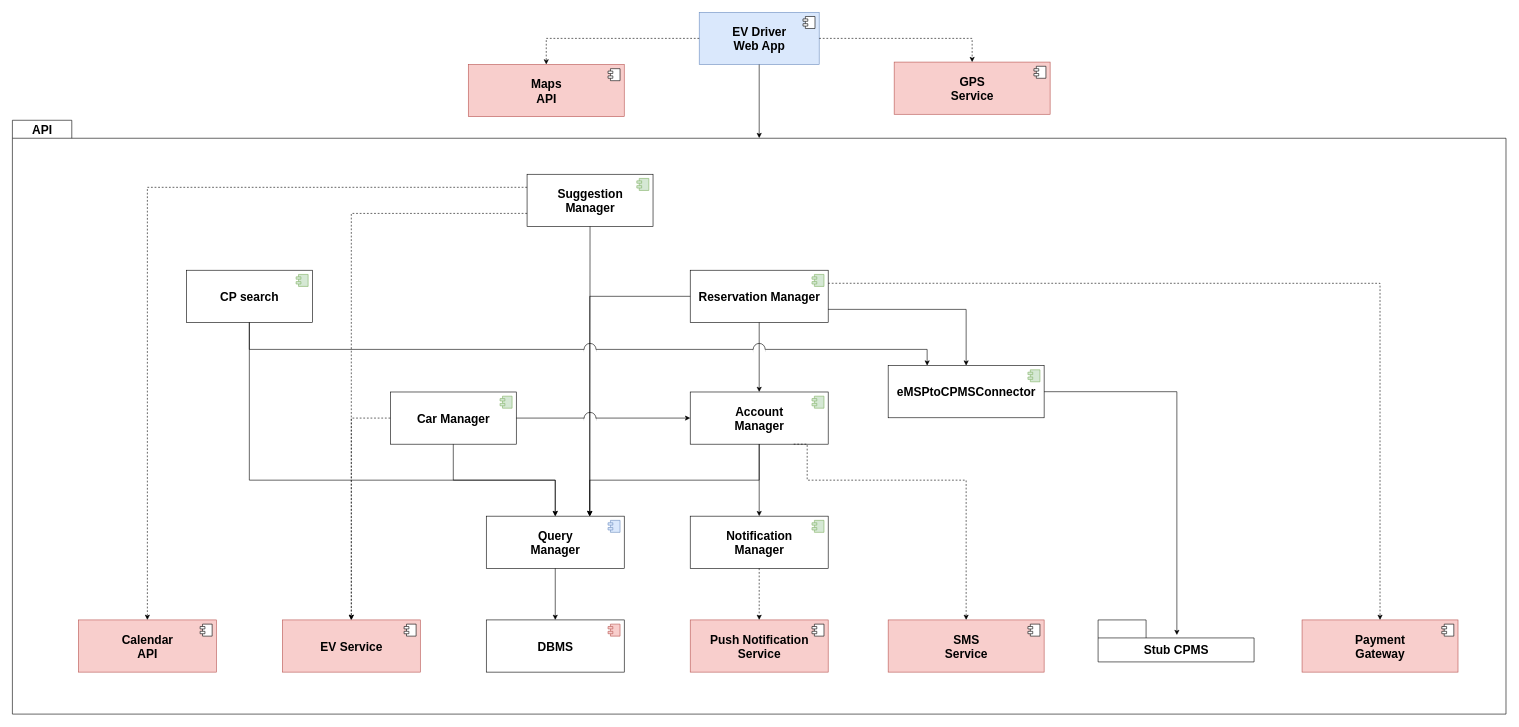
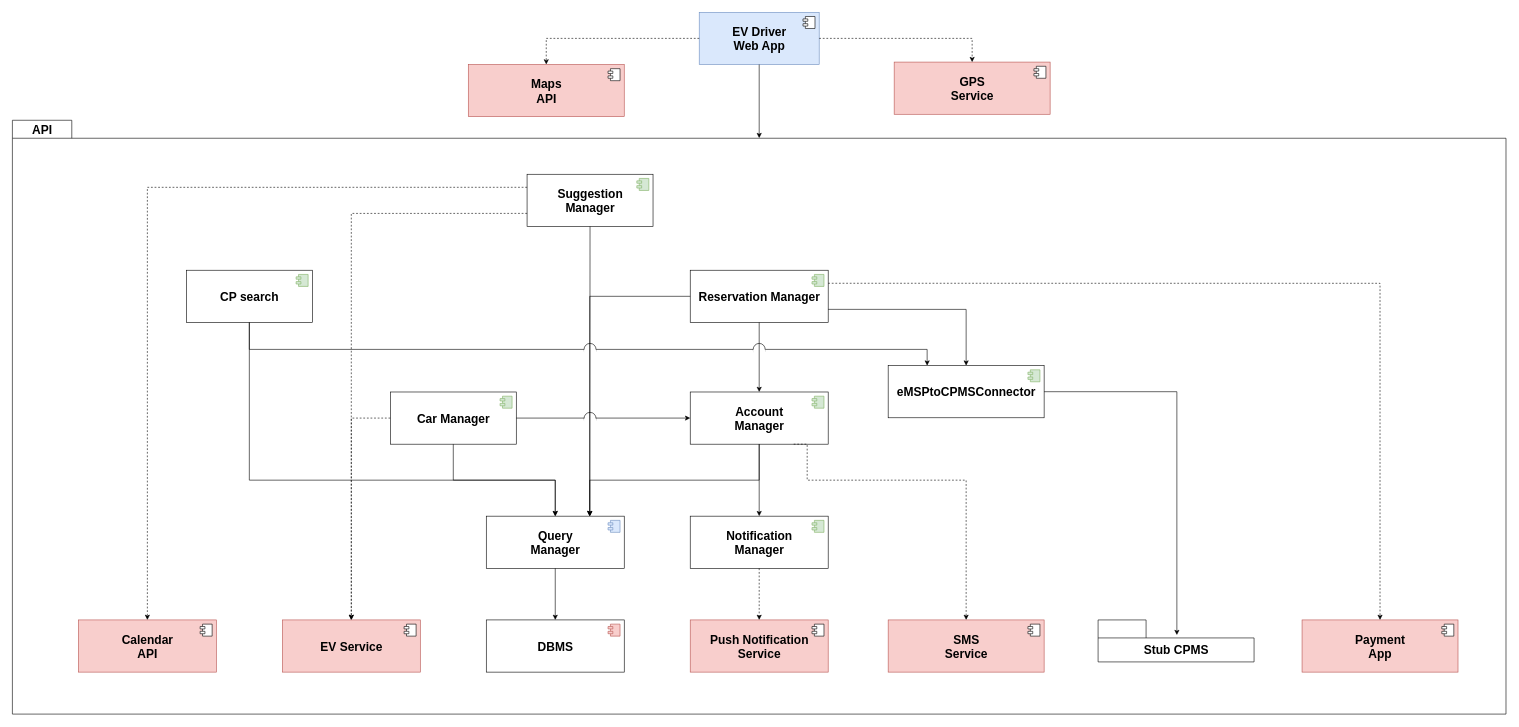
(1381, 647) -> (1381, 647)
